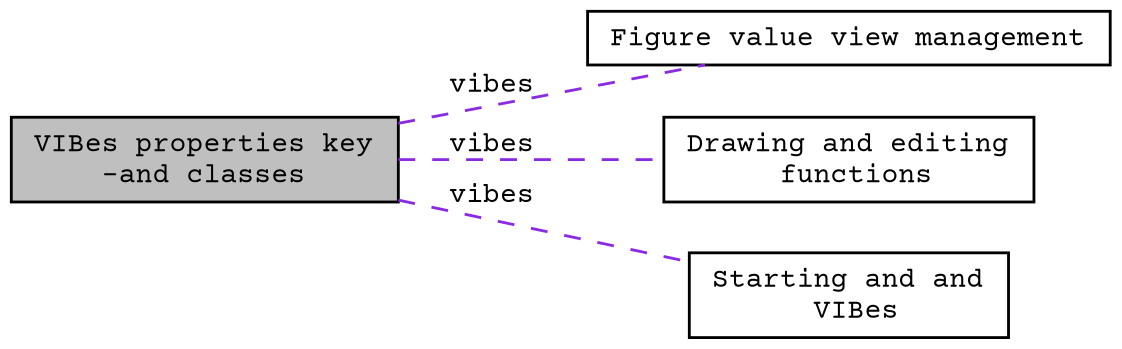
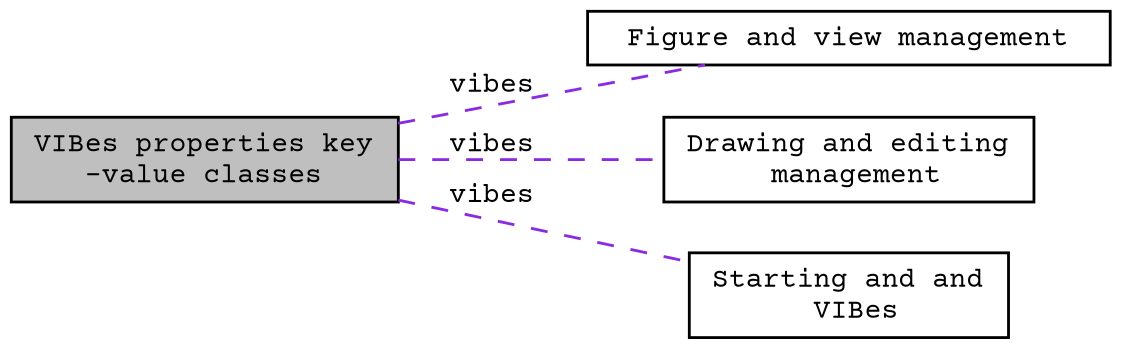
(849, 38) -> (849, 38)
(205, 160) -> (205, 160)
(849, 160) -> (849, 160)
